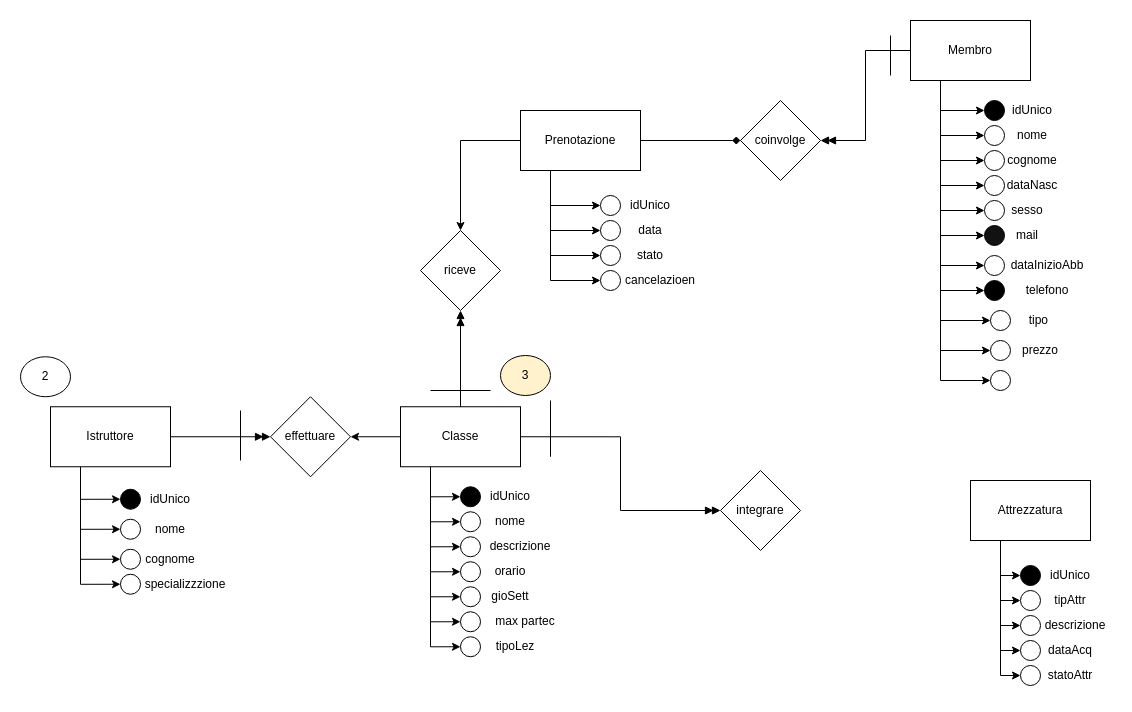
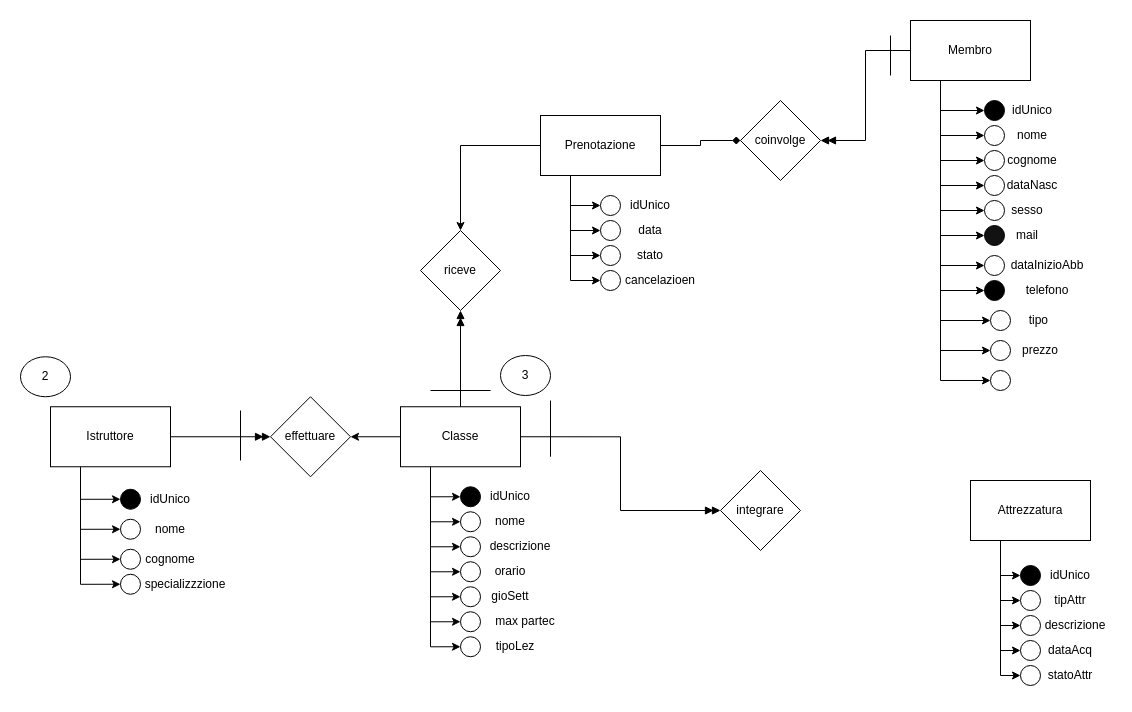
(581, 141) -> (601, 146)
(526, 376) -> (526, 376)
